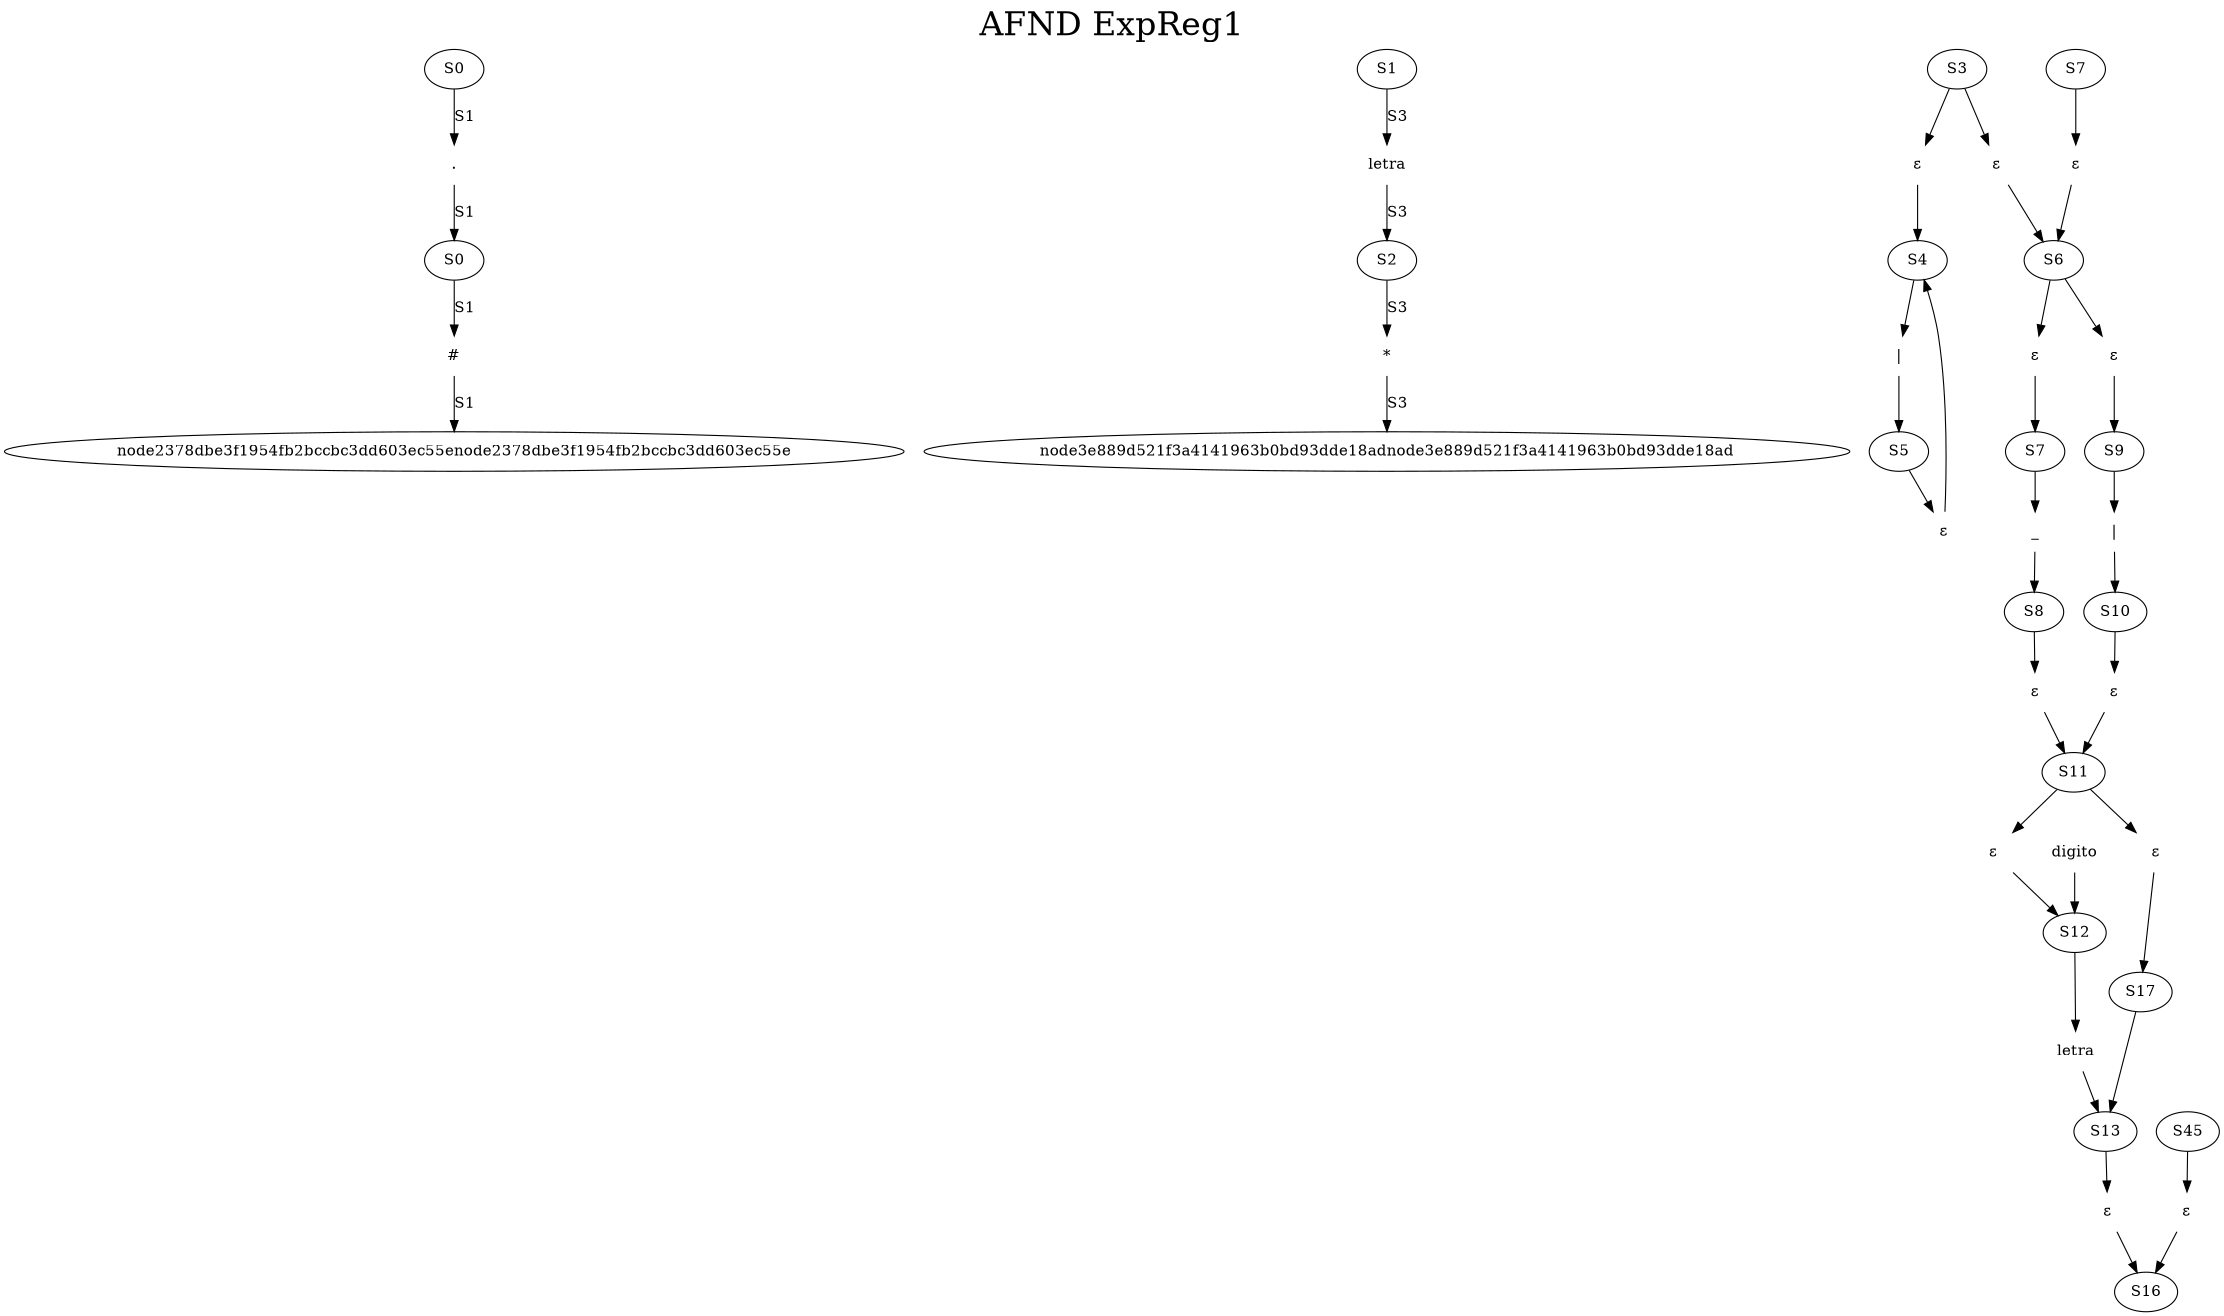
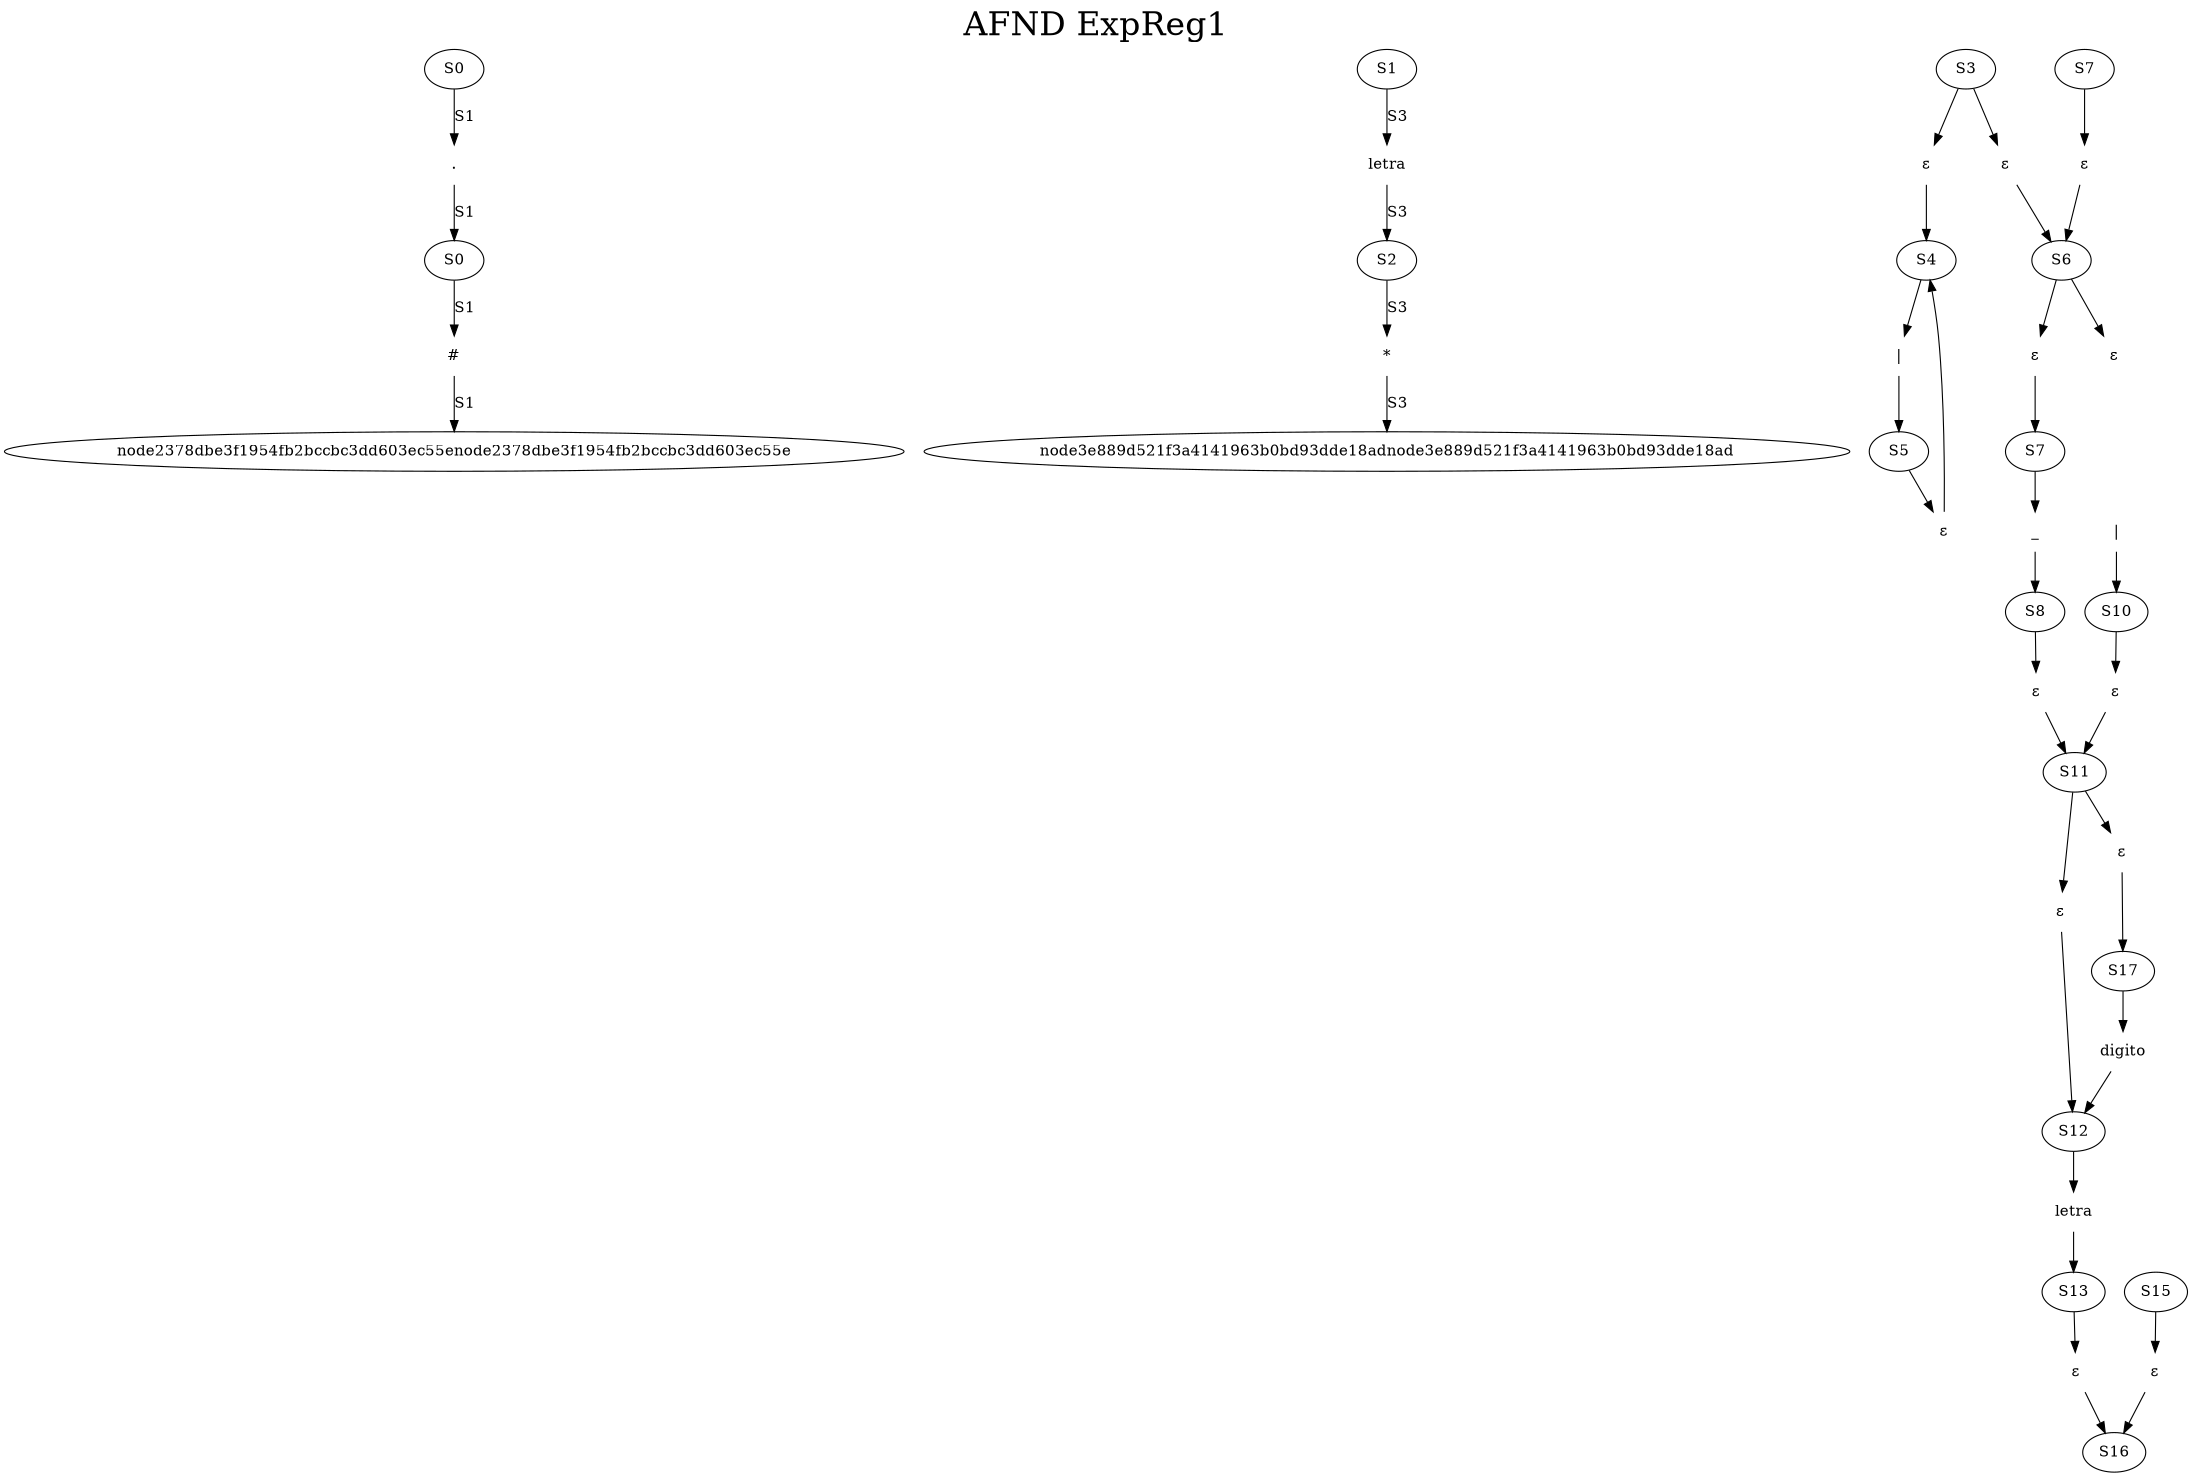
(2114, 452) -> none
(2124, 1056) -> (2123, 1006)
(2188, 1132) -> (2156, 1292)
